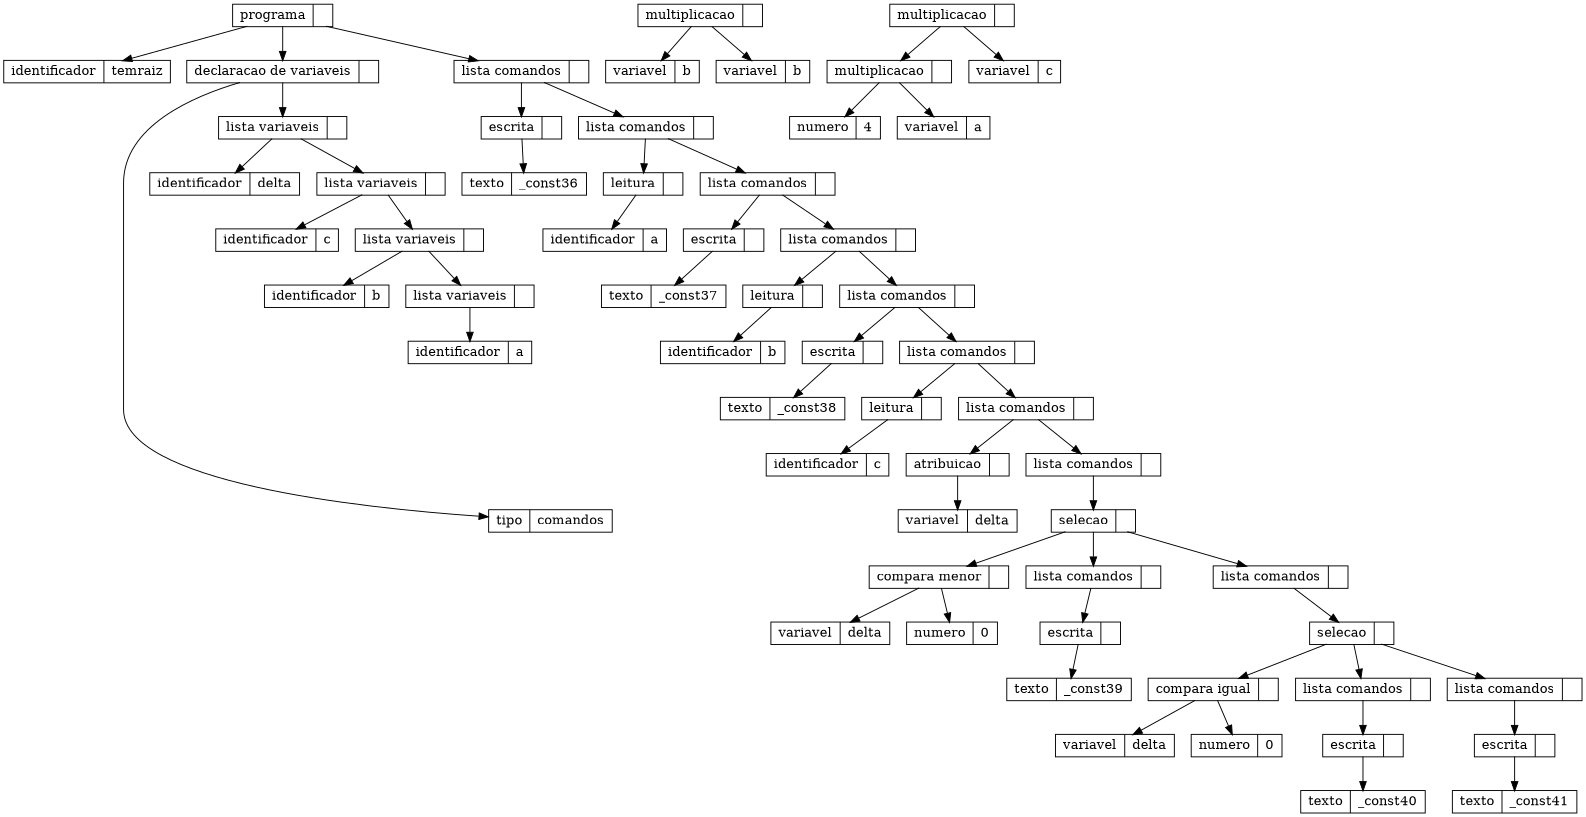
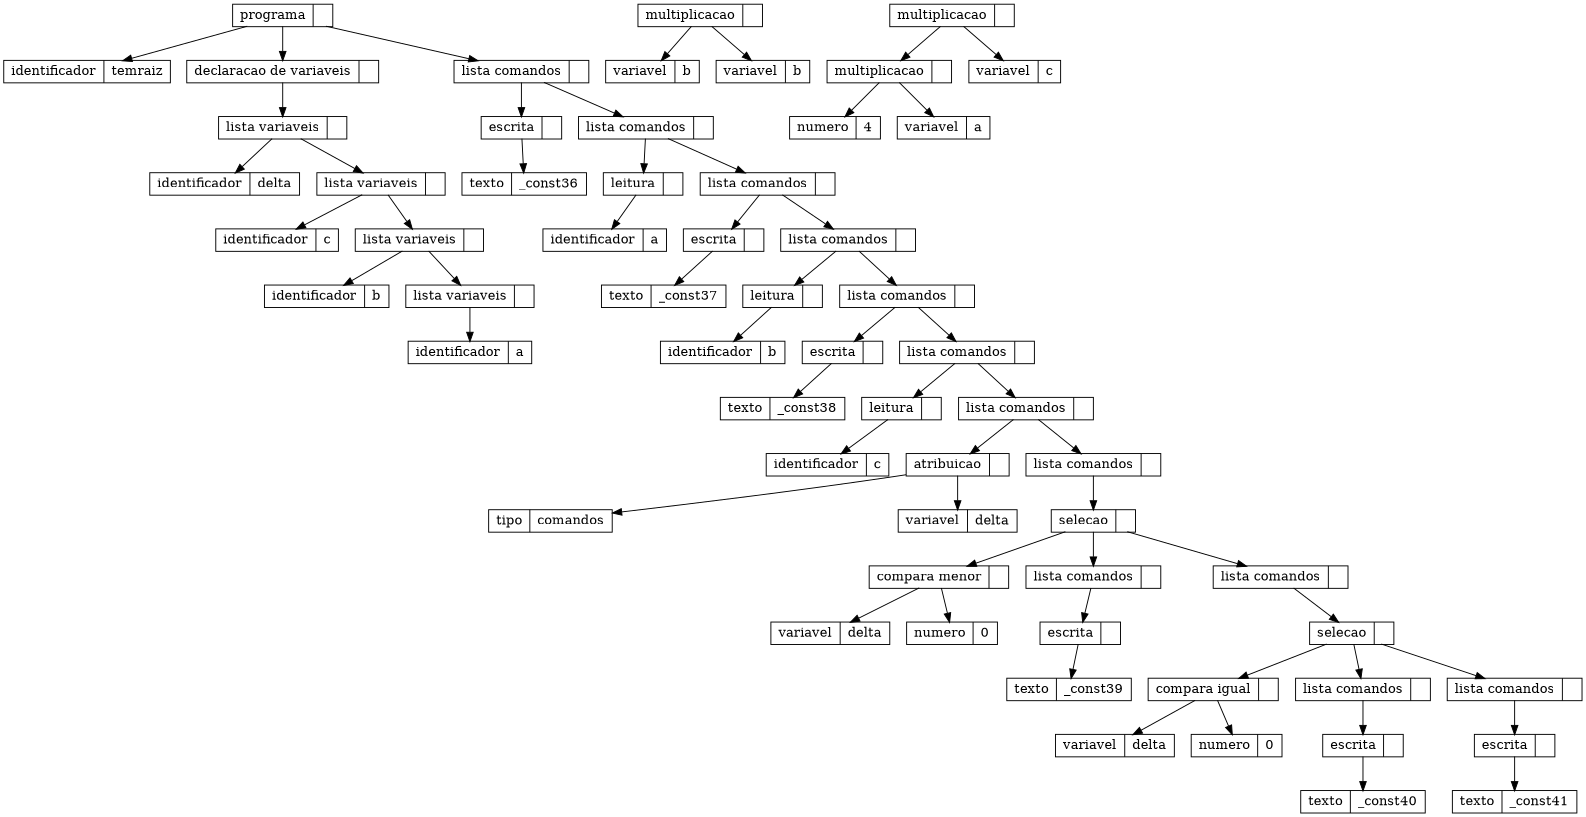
(124, 407) -> (764, 494)
